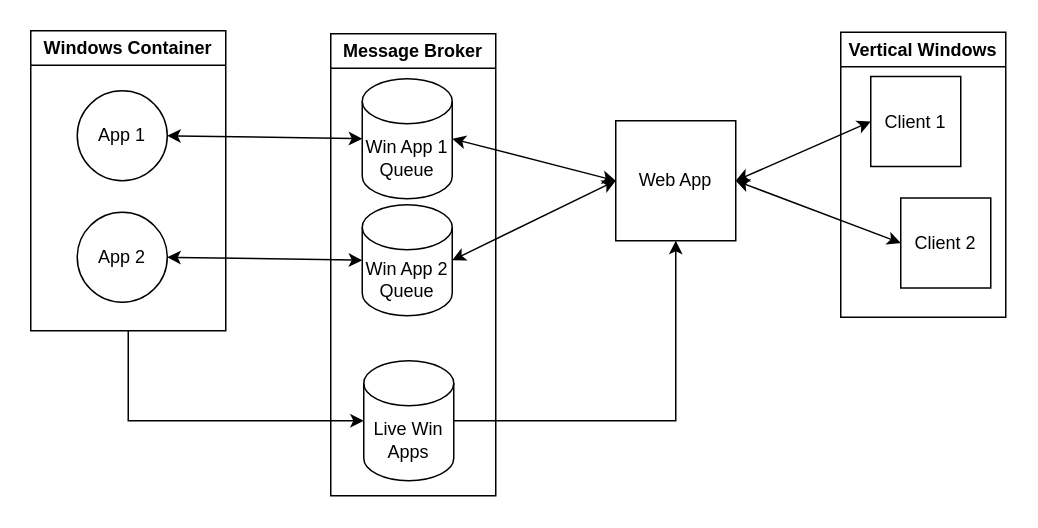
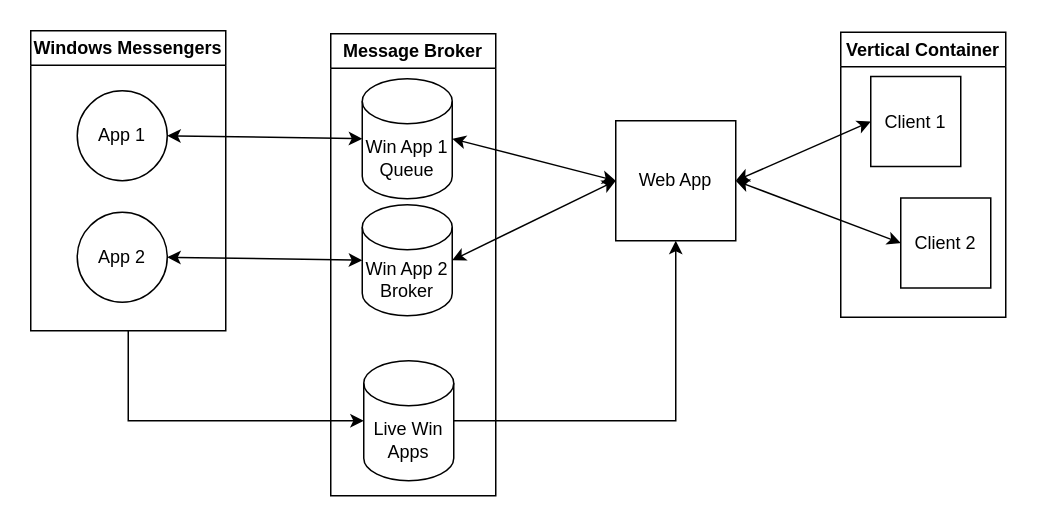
(128, 49) -> (128, 49)
(923, 50) -> (923, 50)
(407, 280) -> (407, 280)
